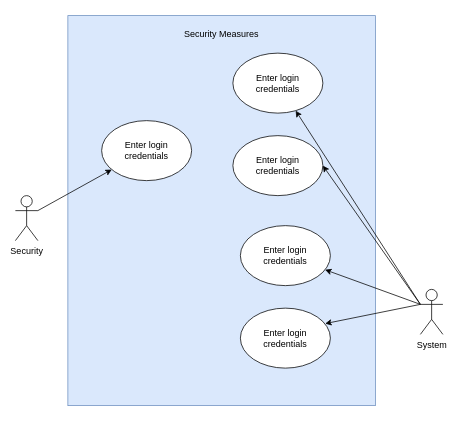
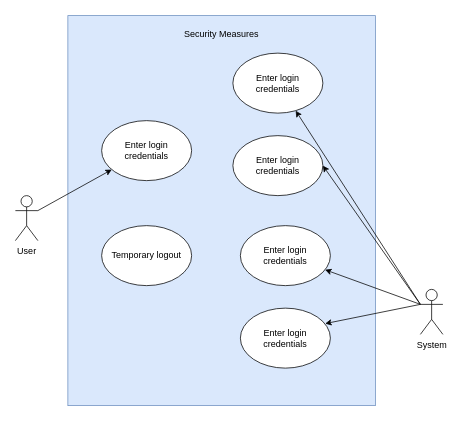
(27, 251) -> (27, 251)
none -> (147, 255)
